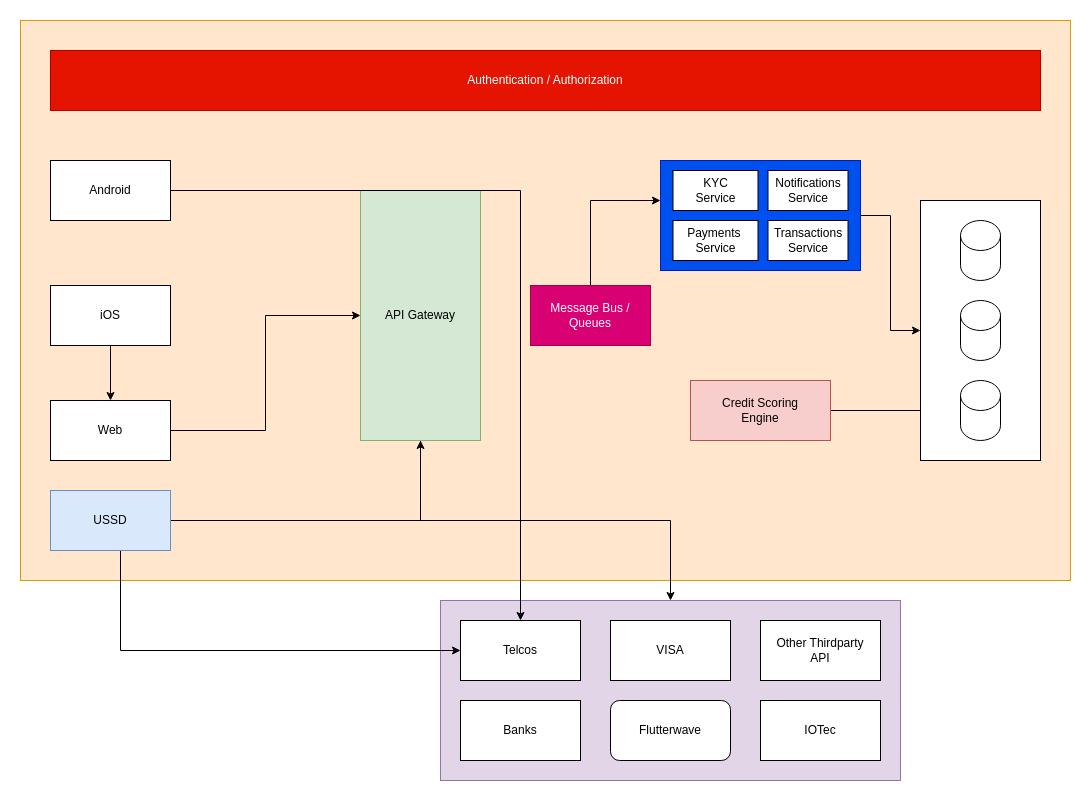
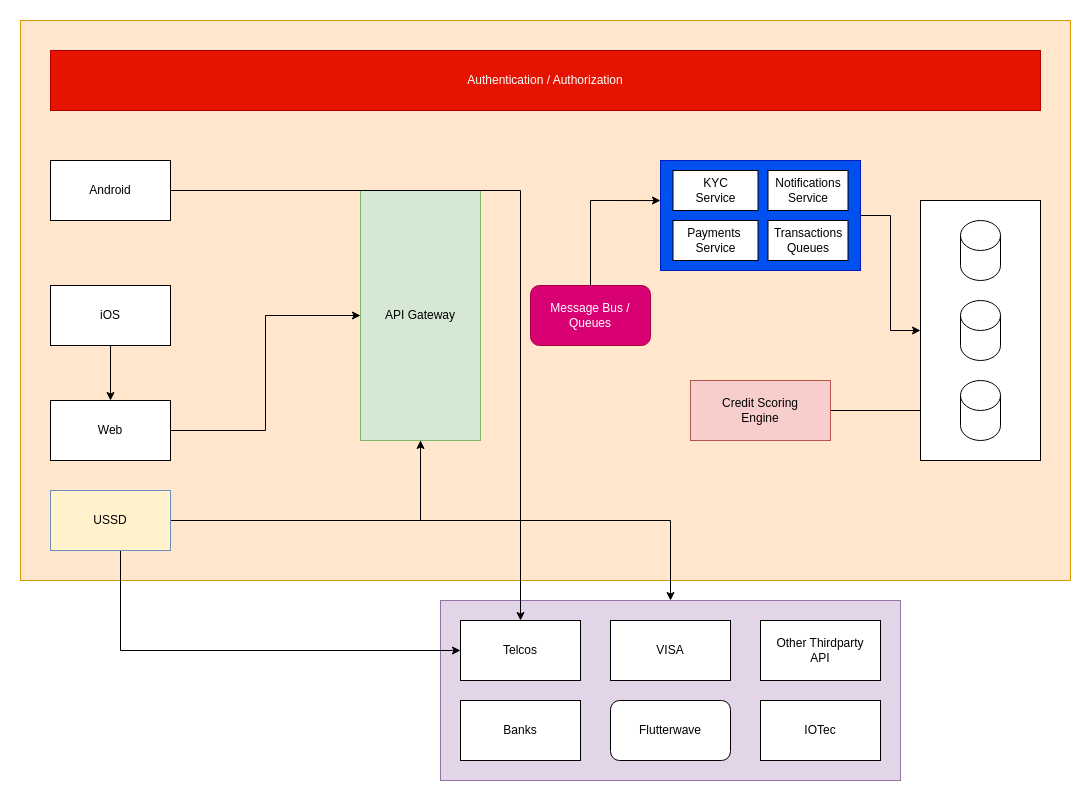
(809, 241) -> (809, 241)
(591, 316) -> (591, 316)
(111, 521) -> (111, 521)
